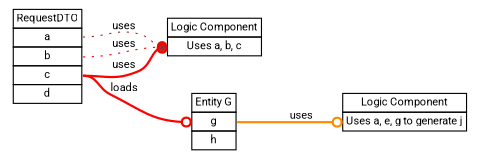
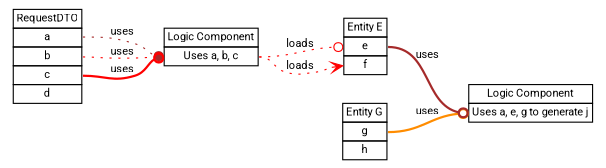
none -> (365, 46)
(129, 104) -> none
